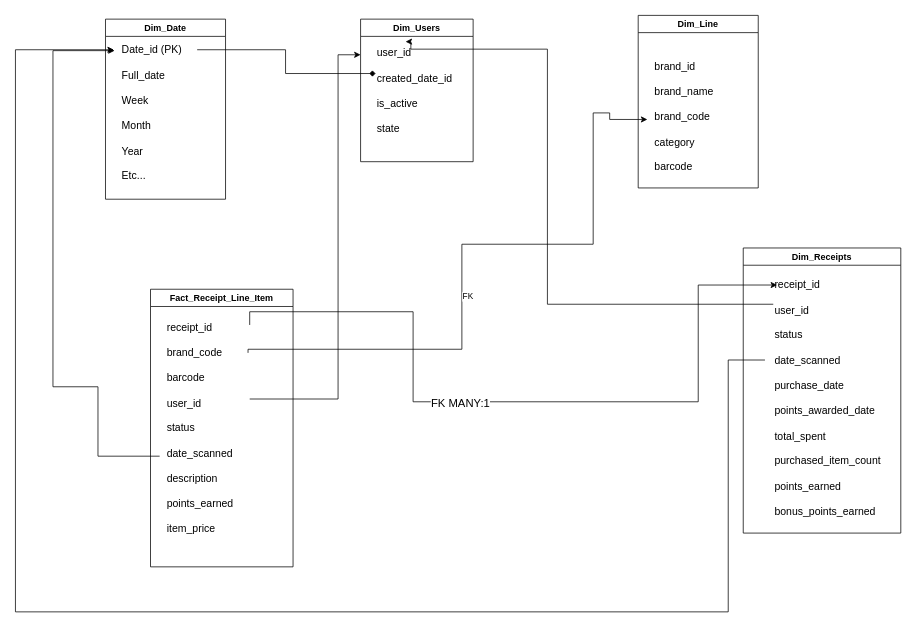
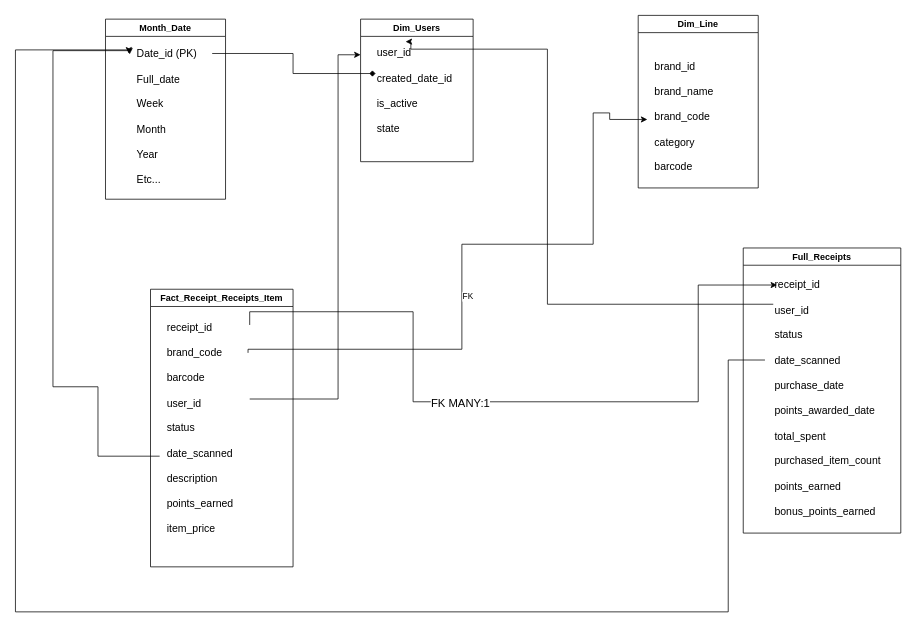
(165, 28) -> (165, 28)
(158, 113) -> (173, 117)
(822, 257) -> (822, 257)
(222, 298) -> (222, 298)
